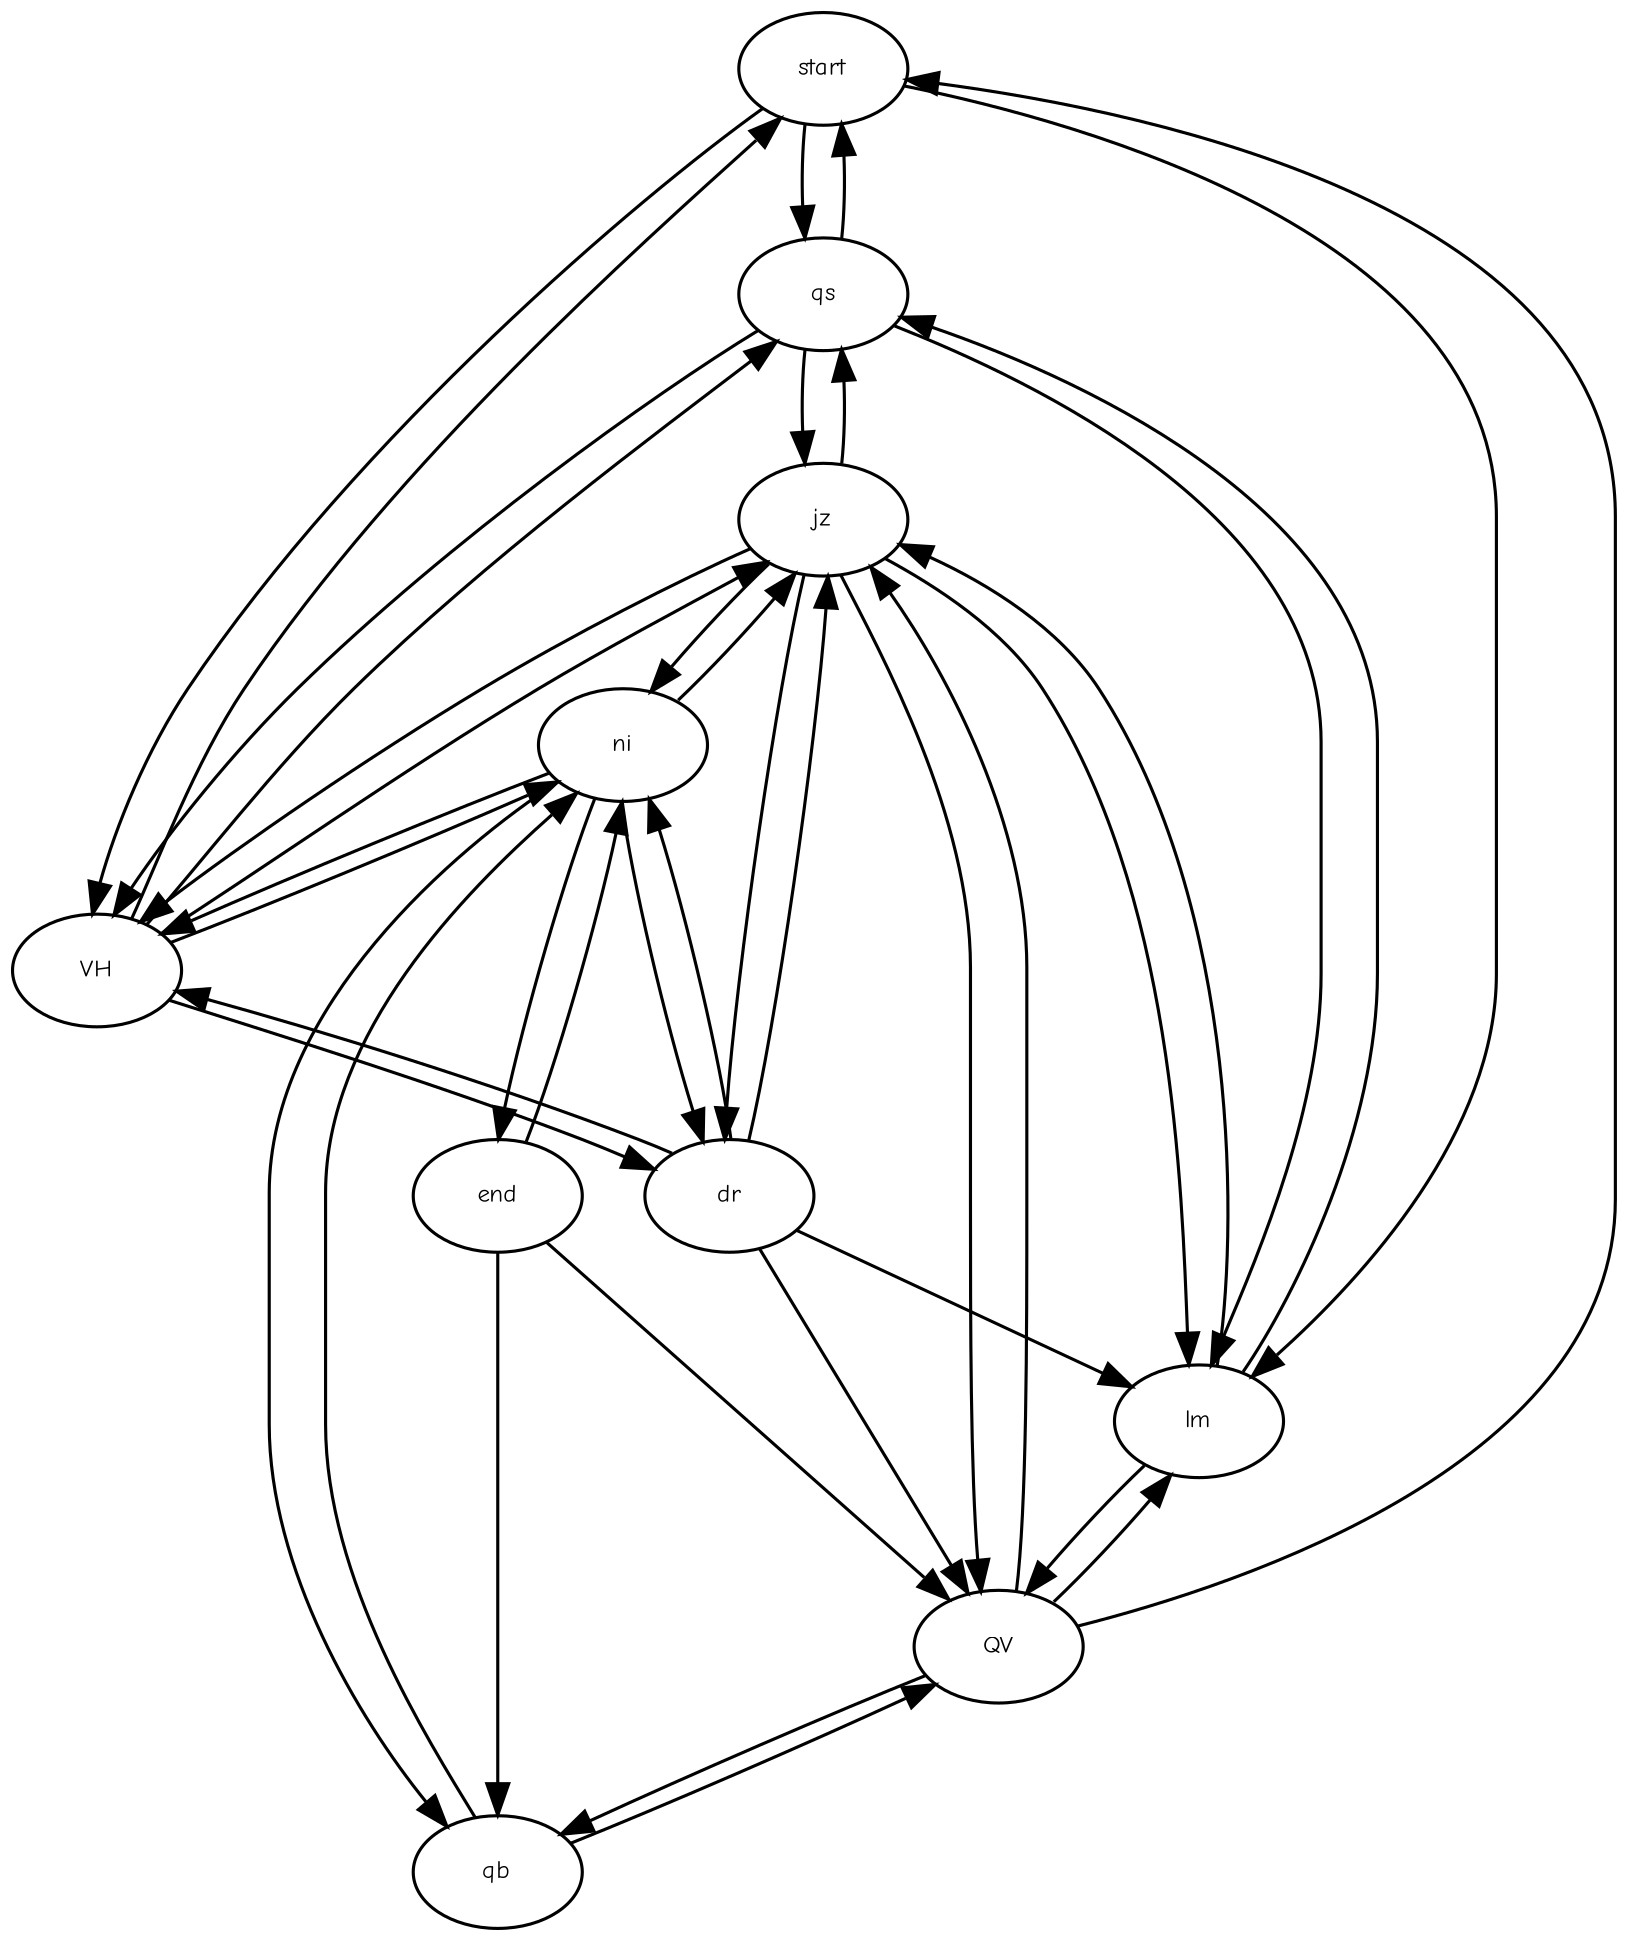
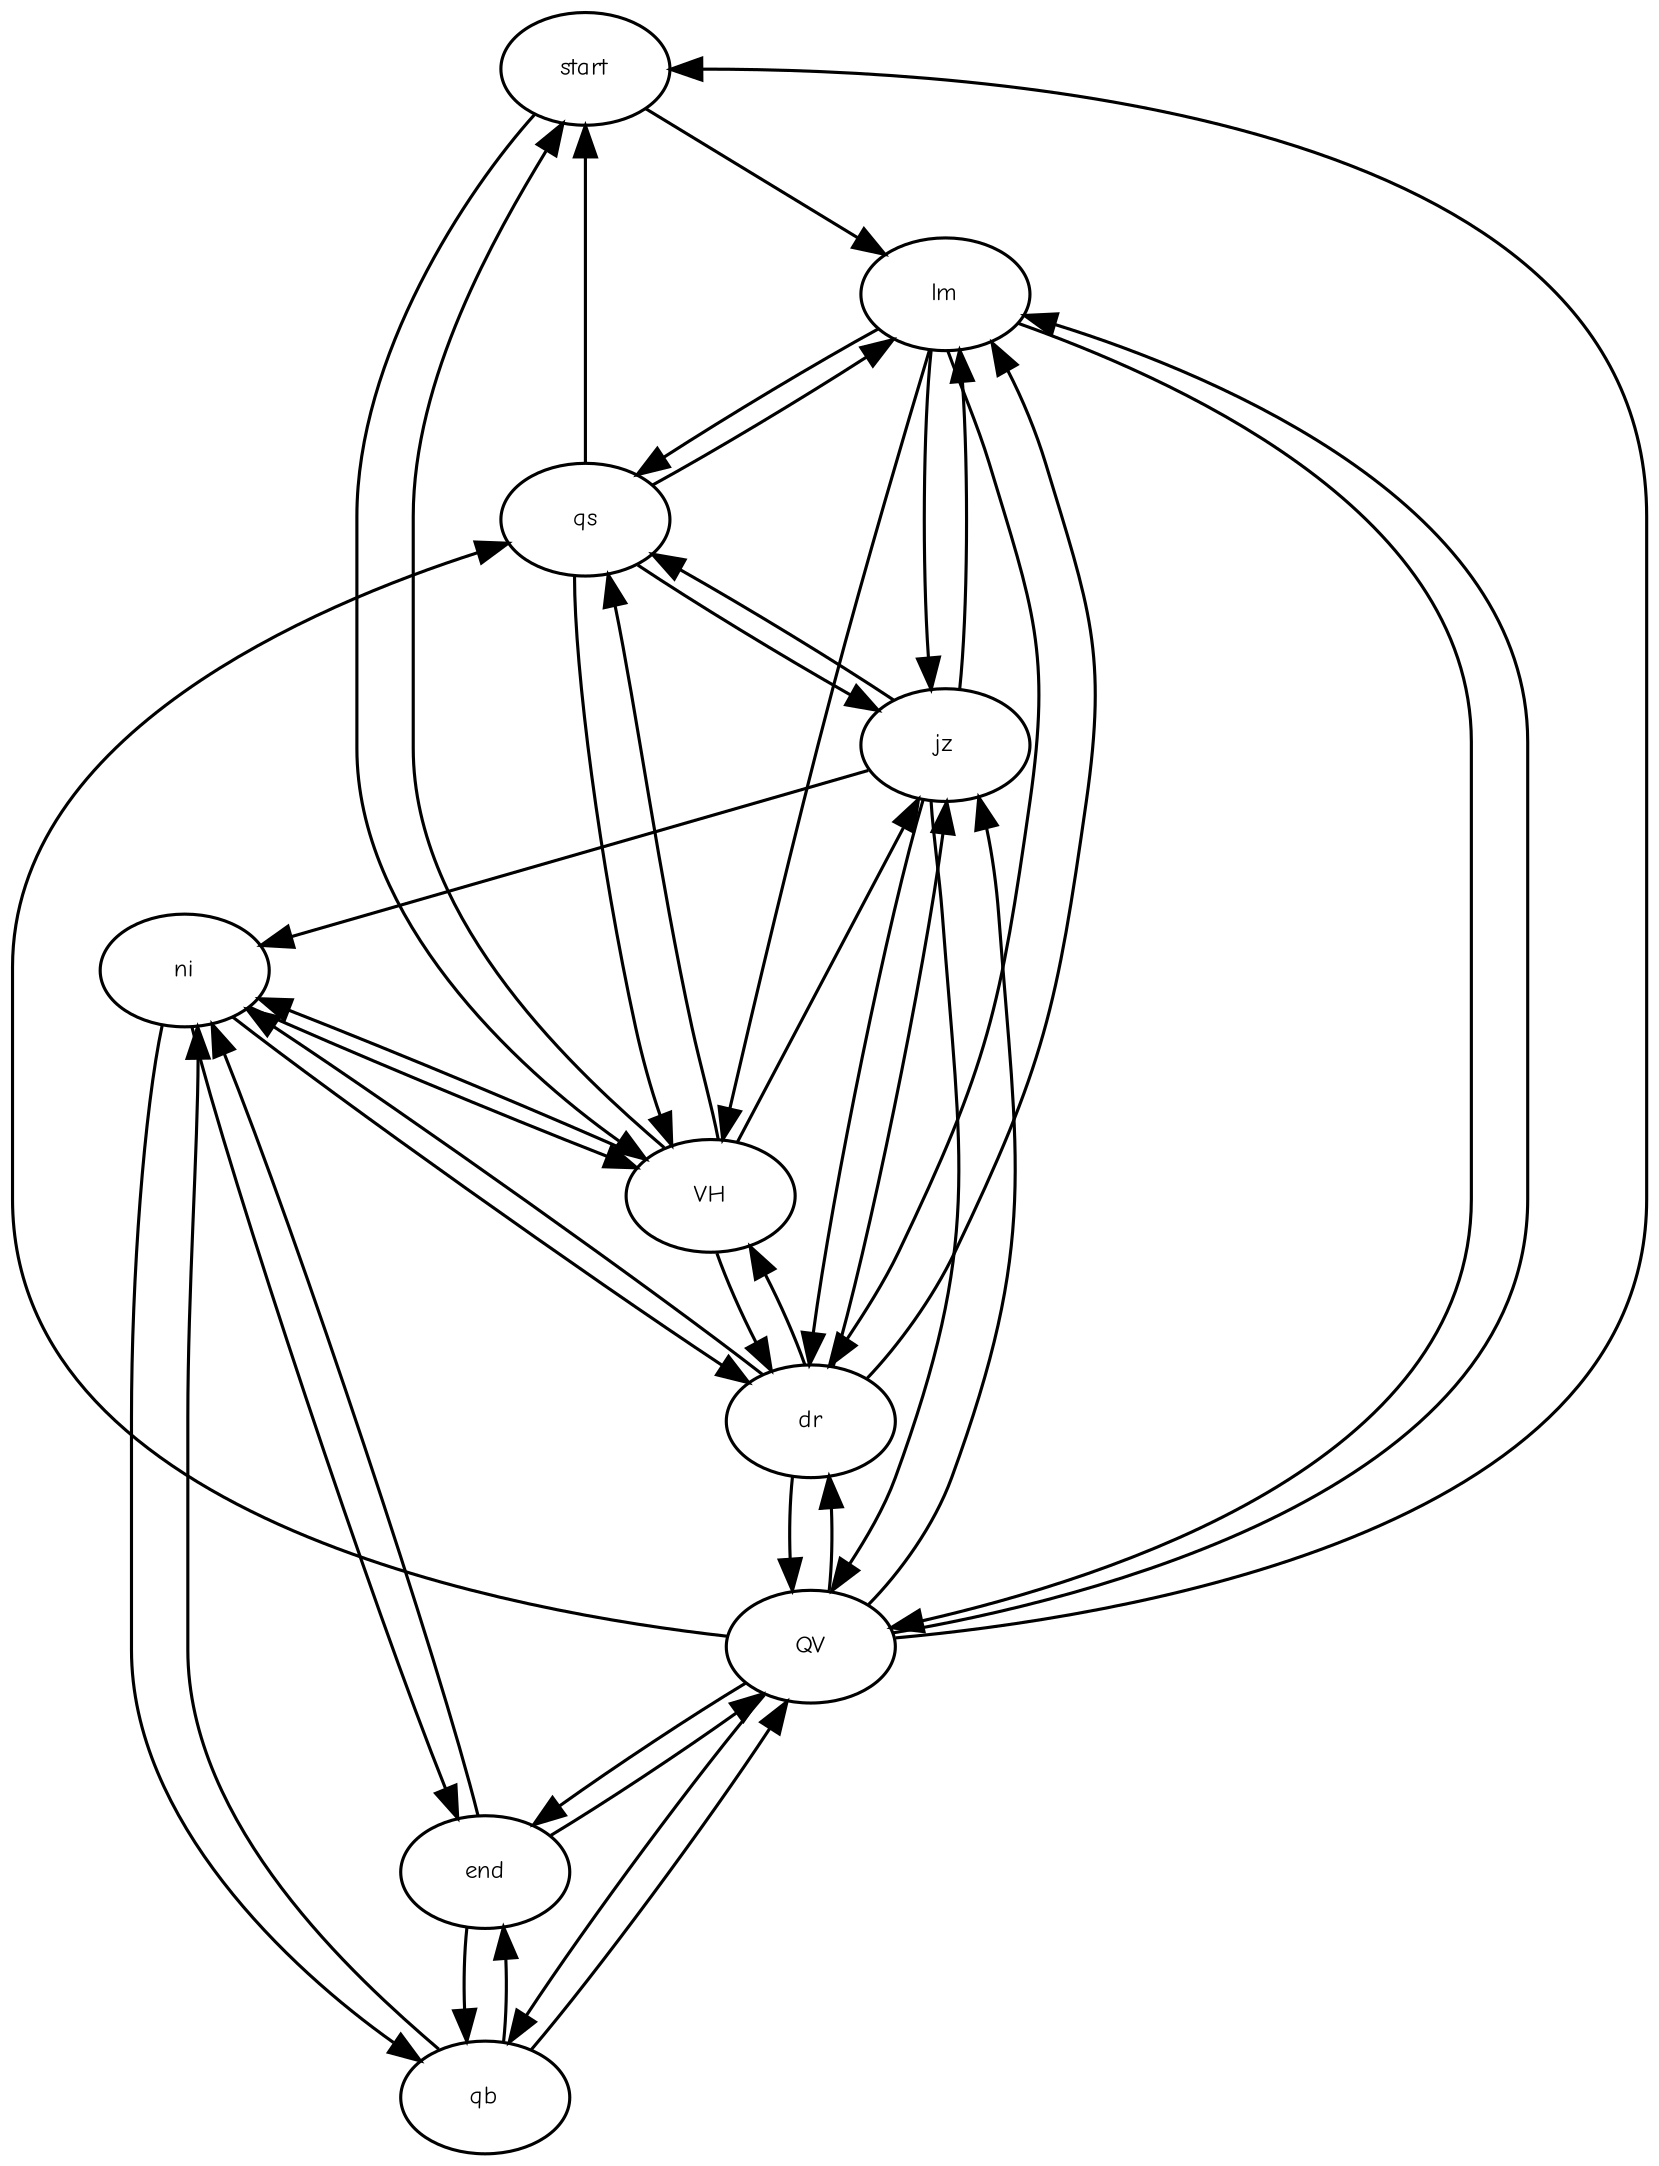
(802, 165) -> (14, 1205)
(727, 651) -> none
(448, 709) -> (823, 728)
none -> (1022, 855)
none -> (832, 1549)
none -> (652, 1743)
none -> (506, 2000)
